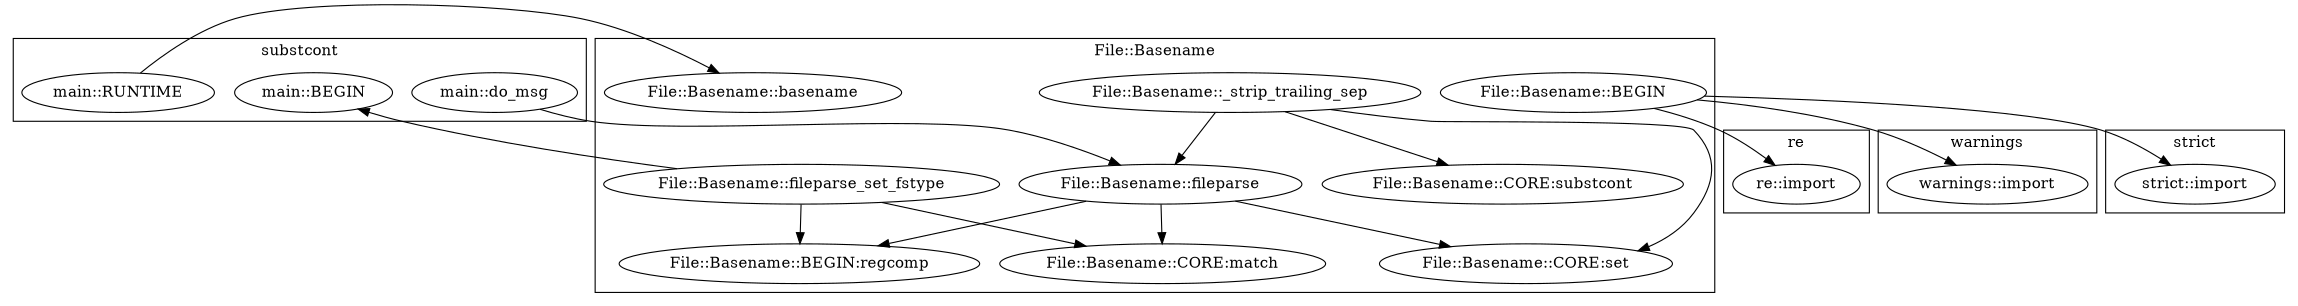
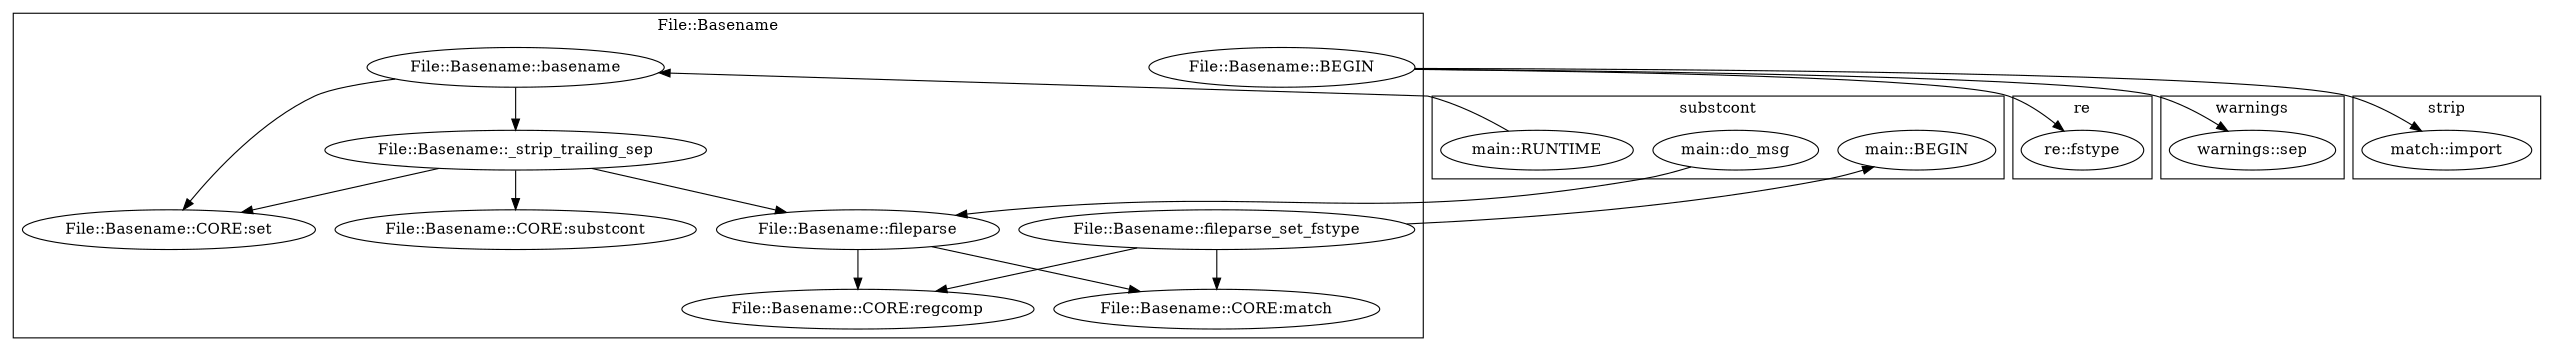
none -> (516, 103)
(2195, 143) -> (2447, 109)
(1796, 184) -> (2082, 150)
(1988, 184) -> (2252, 150)
(2195, 184) -> (2447, 150)
(1337, 223) -> (279, 117)
(799, 264) -> (858, 309)
